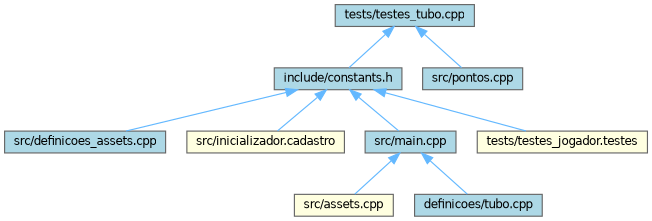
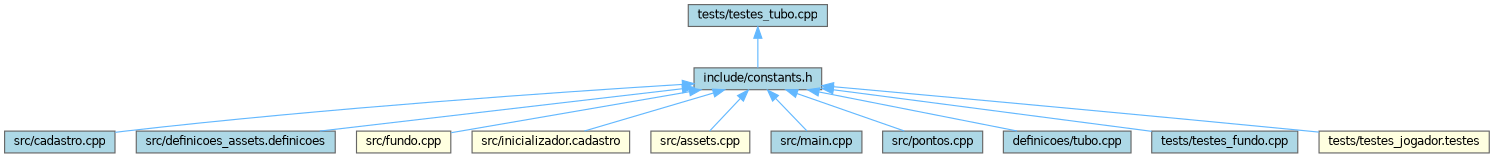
(443, 51) -> (851, 112)
none -> (60, 142)
(85, 142) -> (236, 142)
none -> (404, 142)
none -> (1225, 142)
(373, 178) -> (725, 115)
(449, 178) -> (918, 112)
